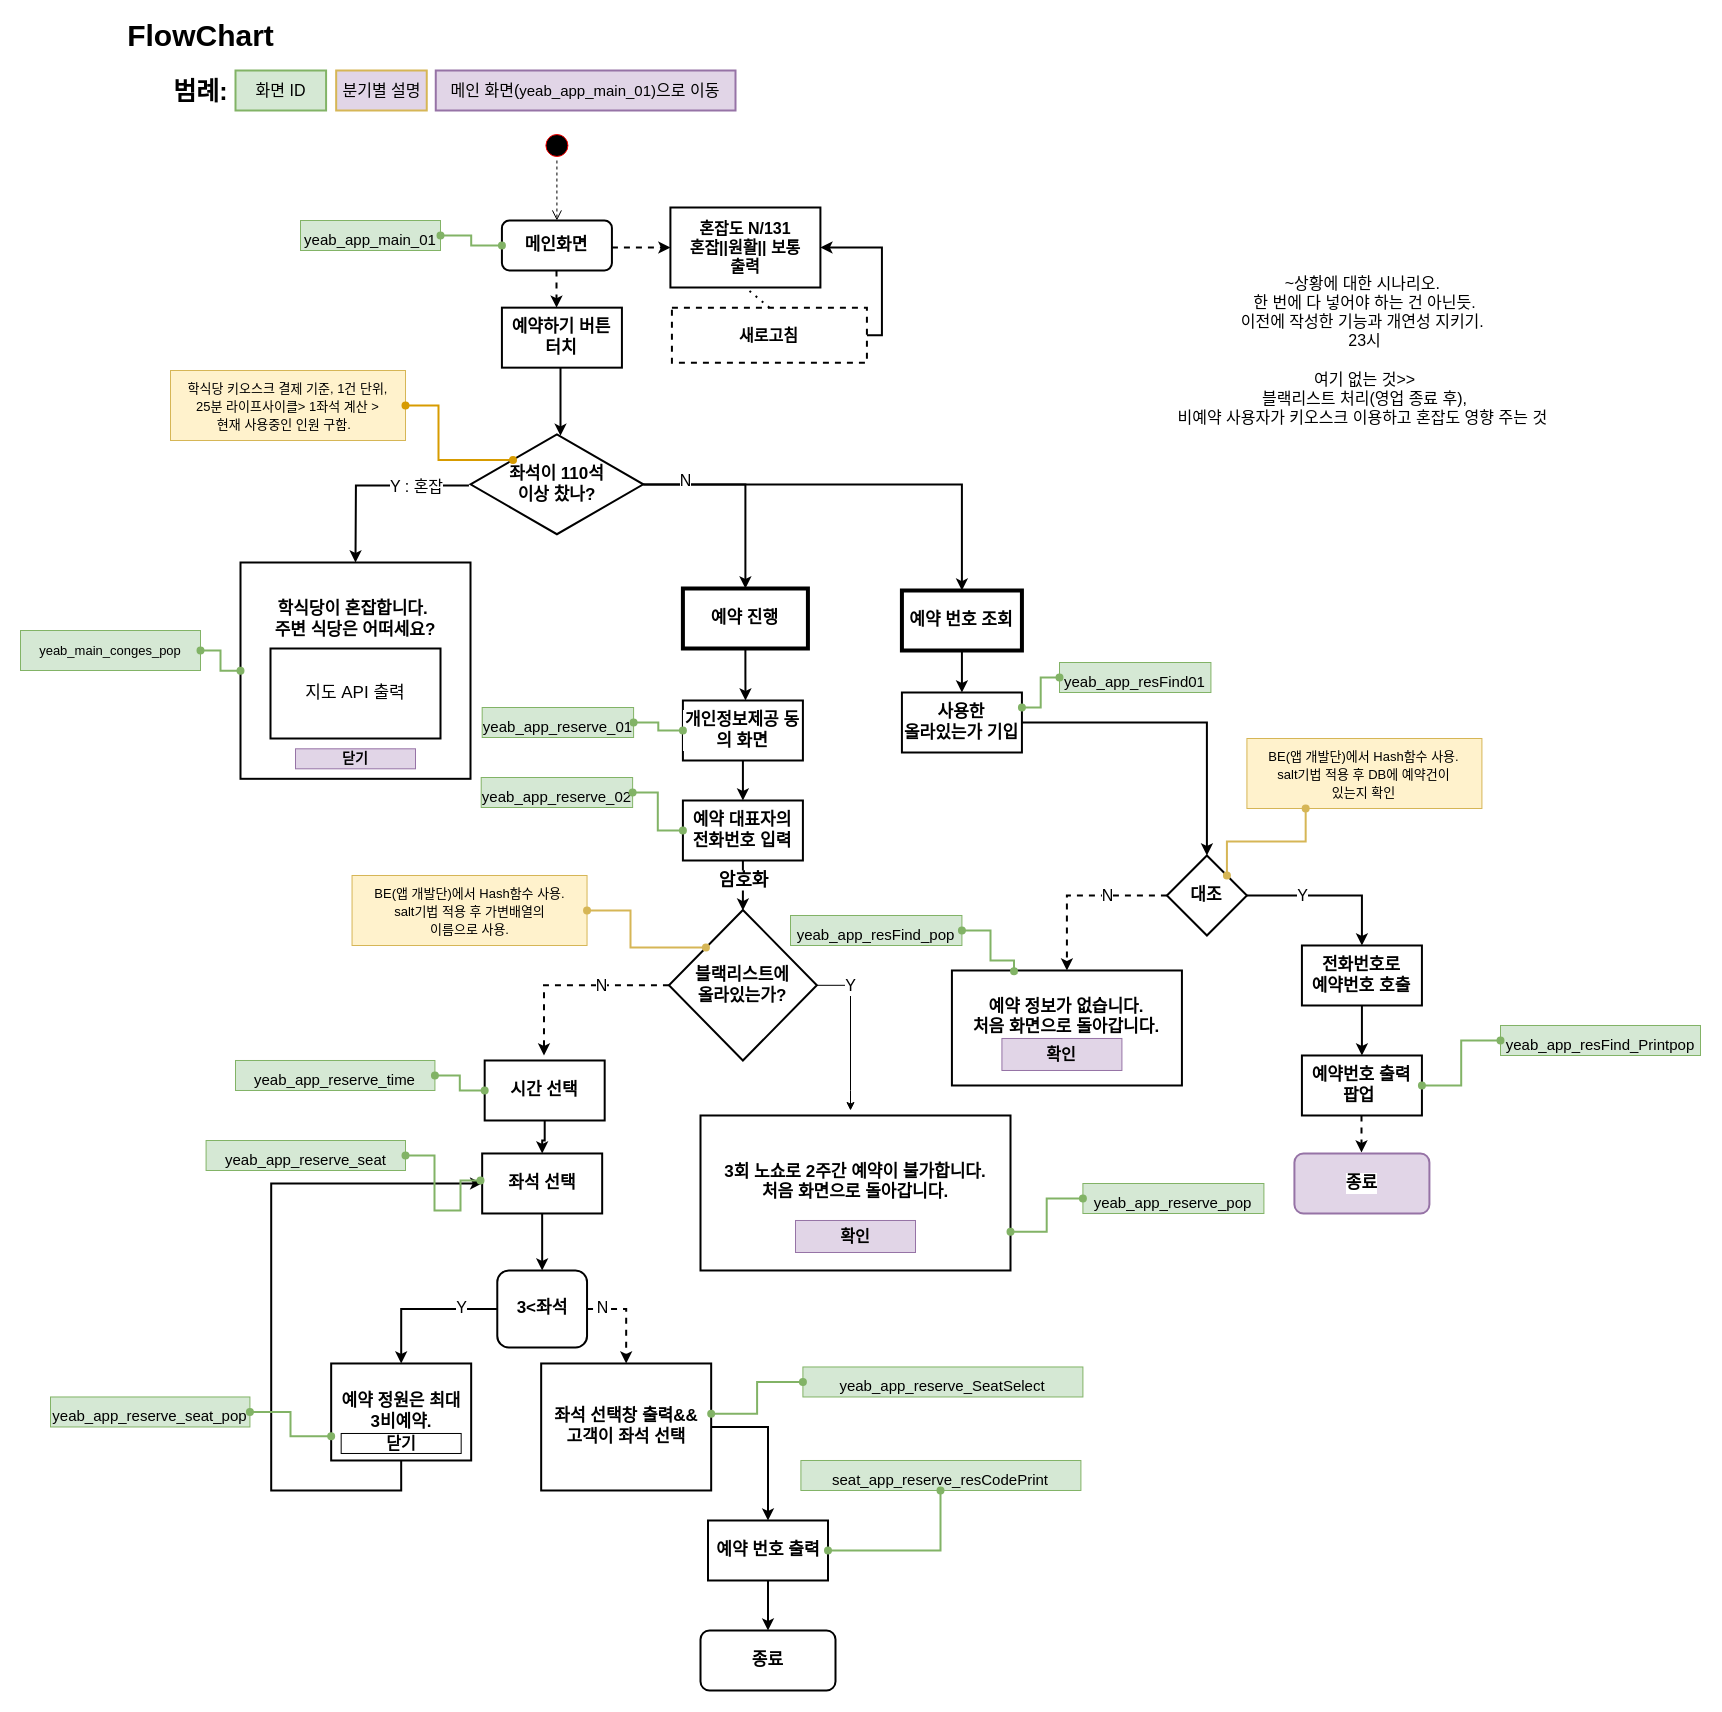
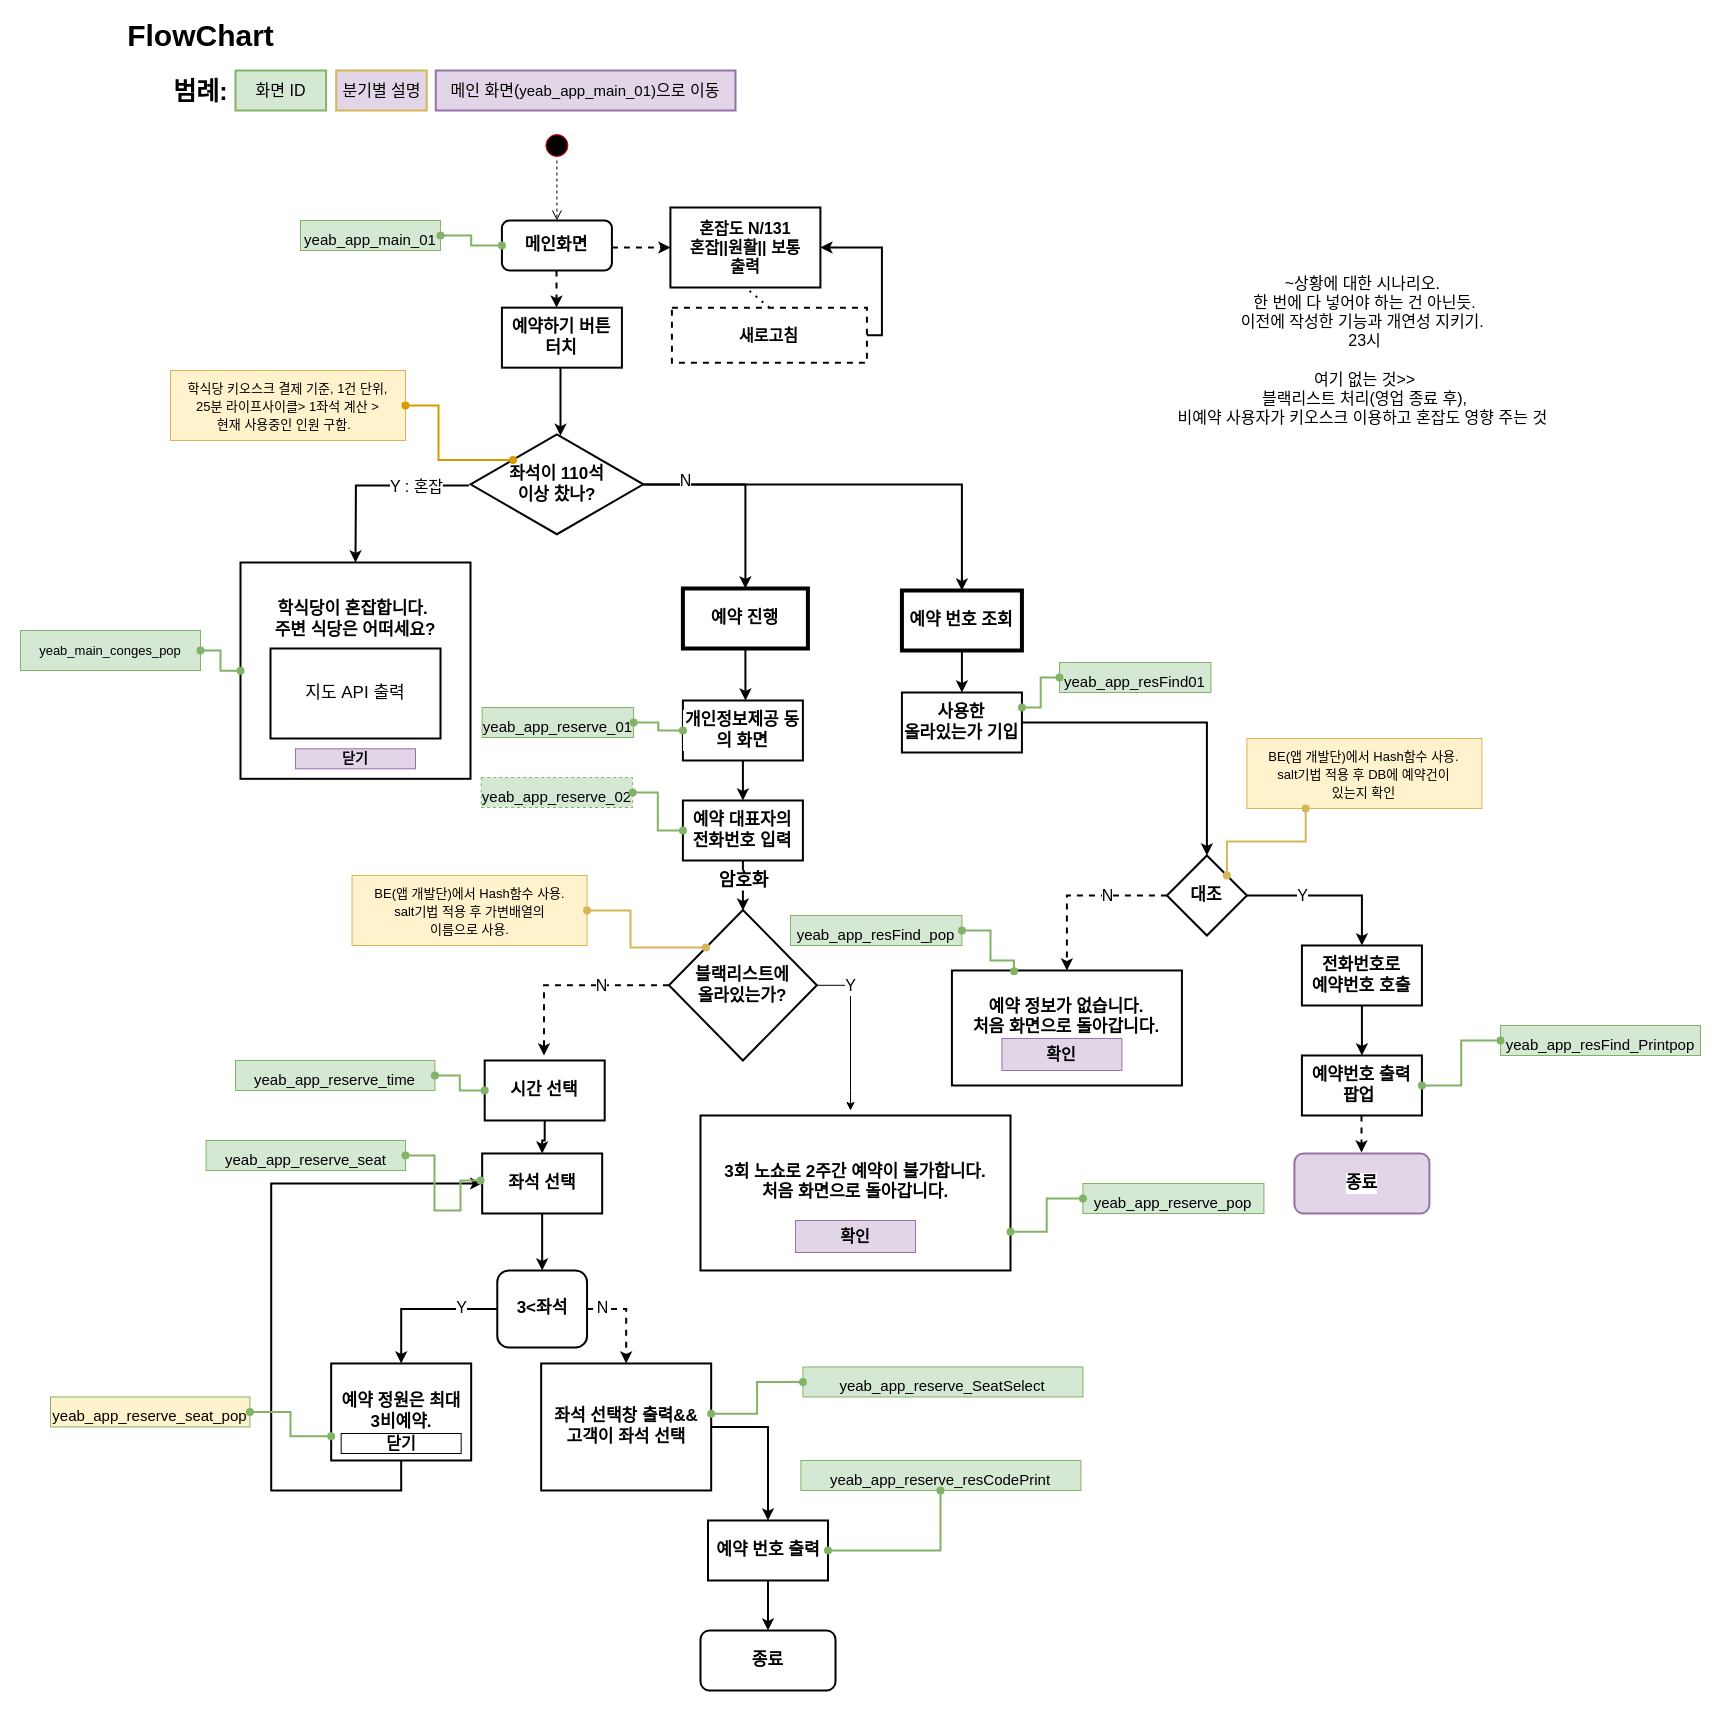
(557, 793) -> (557, 793)
(150, 1412) -> (150, 1412)
(941, 1476) -> (941, 1476)
